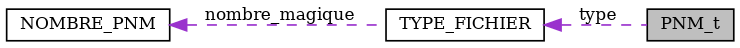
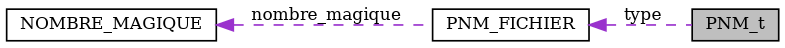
(88, 25) -> (111, 25)
(465, 25) -> (511, 25)
